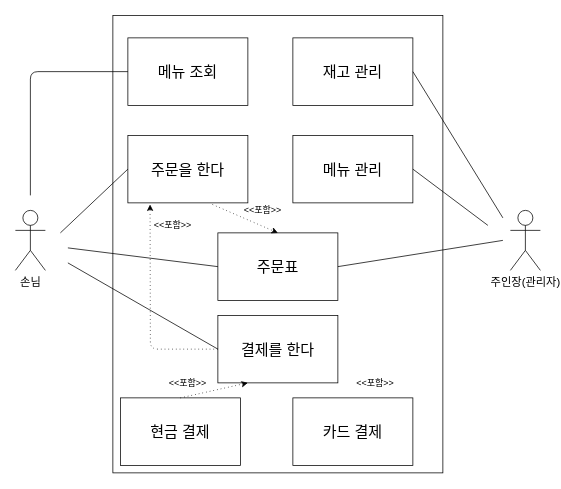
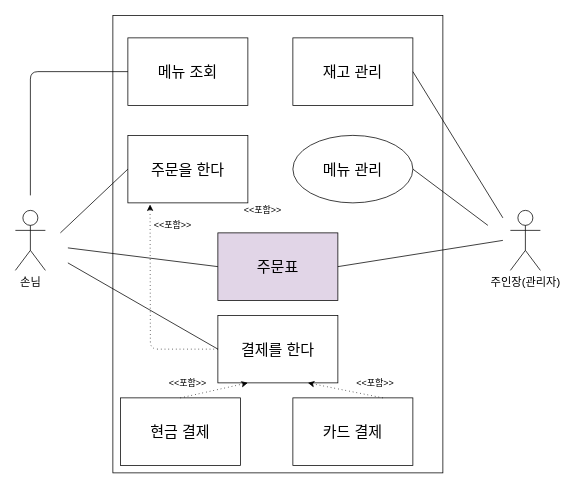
(353, 169) -> (353, 169)
(272, 230) -> none
(278, 267) -> (278, 267)
none -> (371, 395)
